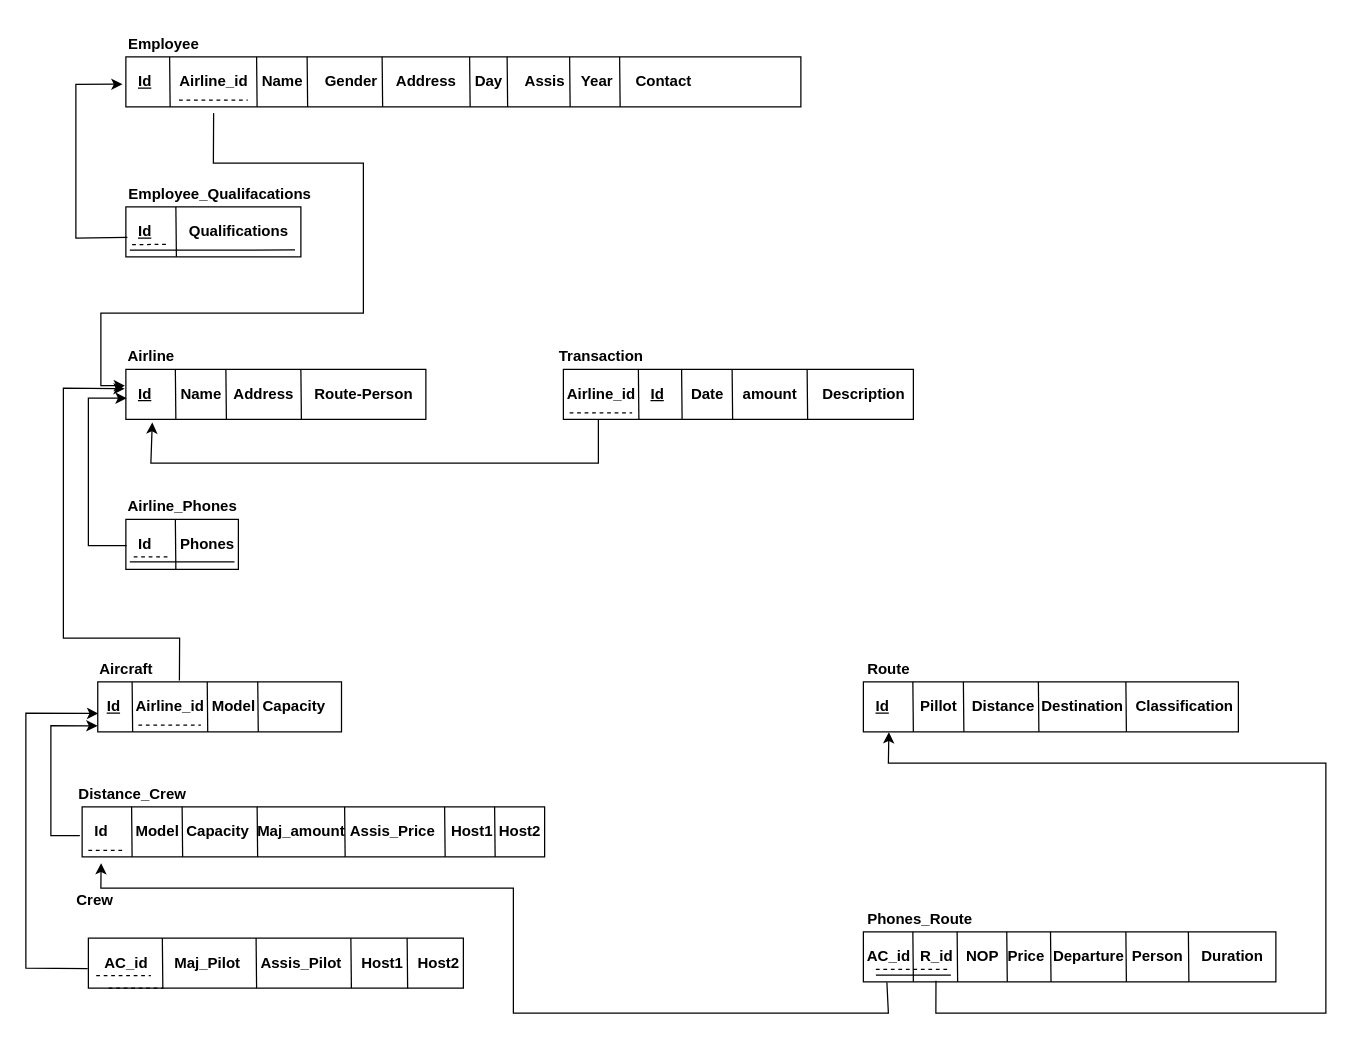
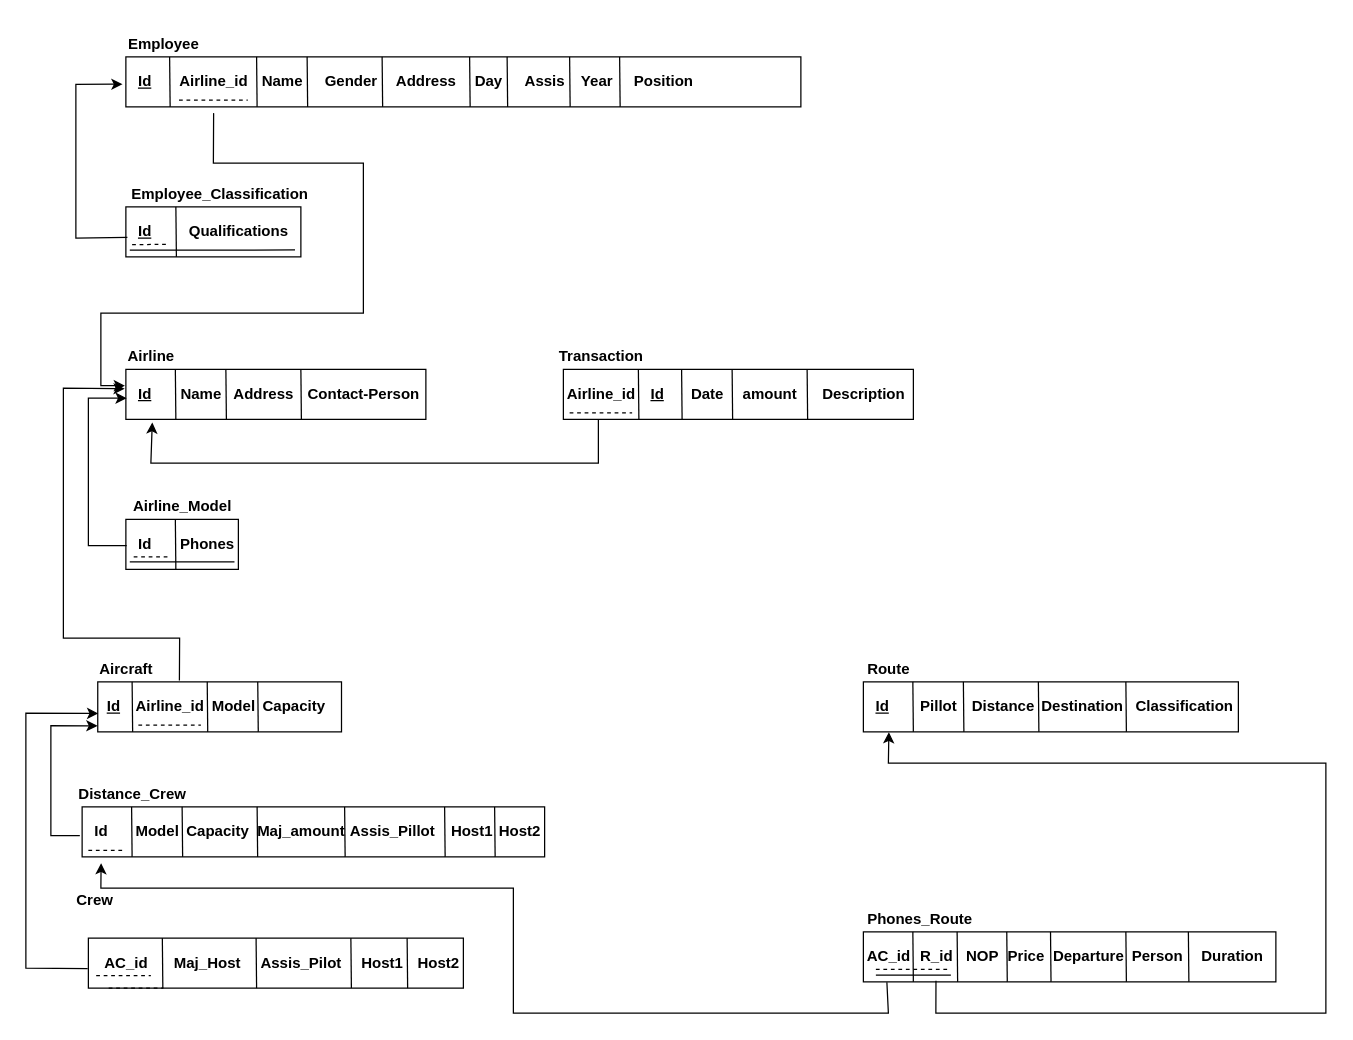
(664, 82) -> (664, 82)
(220, 194) -> (220, 194)
(364, 394) -> (364, 394)
(183, 507) -> (183, 507)
(389, 832) -> (389, 832)
(208, 963) -> (208, 963)
